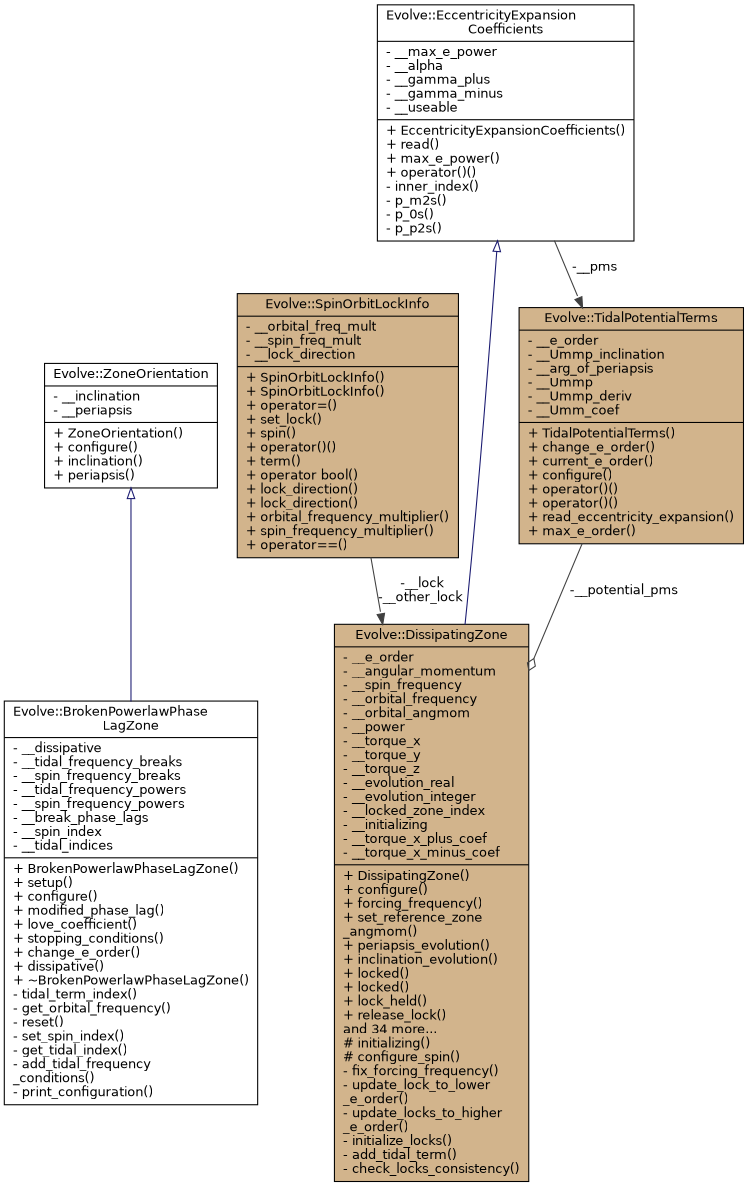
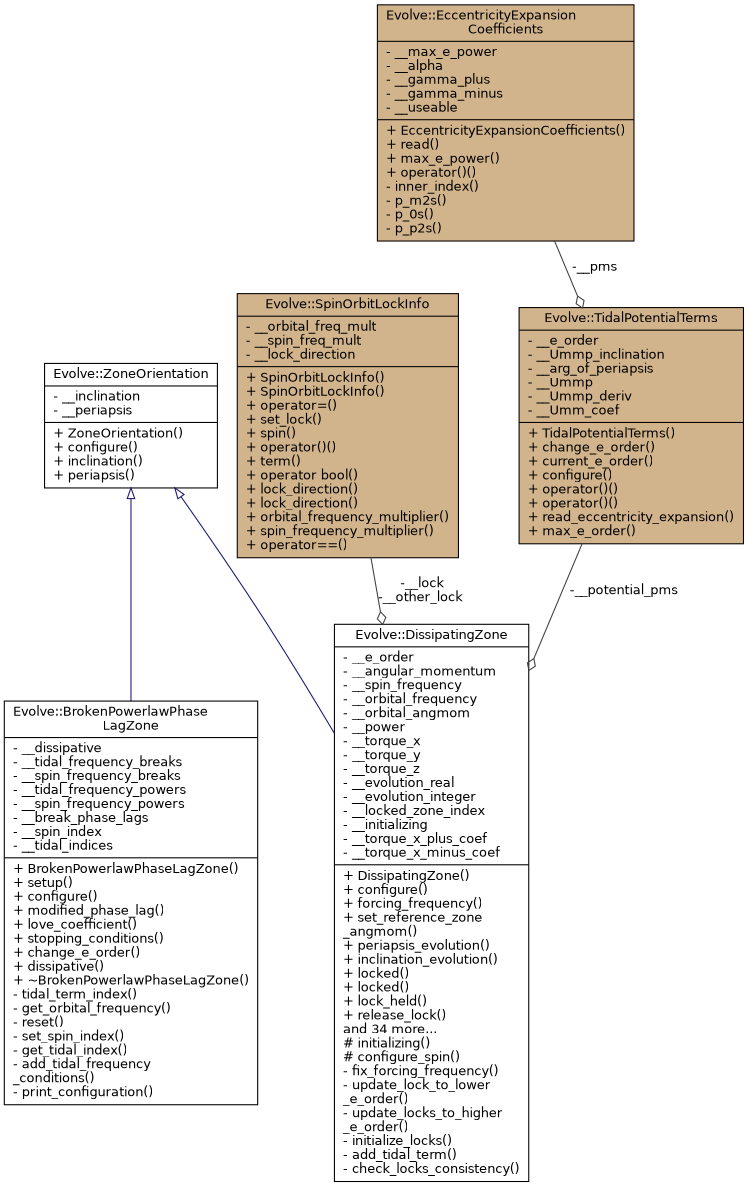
(506, 123) -> (506, 123)
(566, 268) -> (566, 268)
(482, 438) -> (260, 613)
(376, 584) -> (376, 584)
(432, 903) -> (432, 903)
